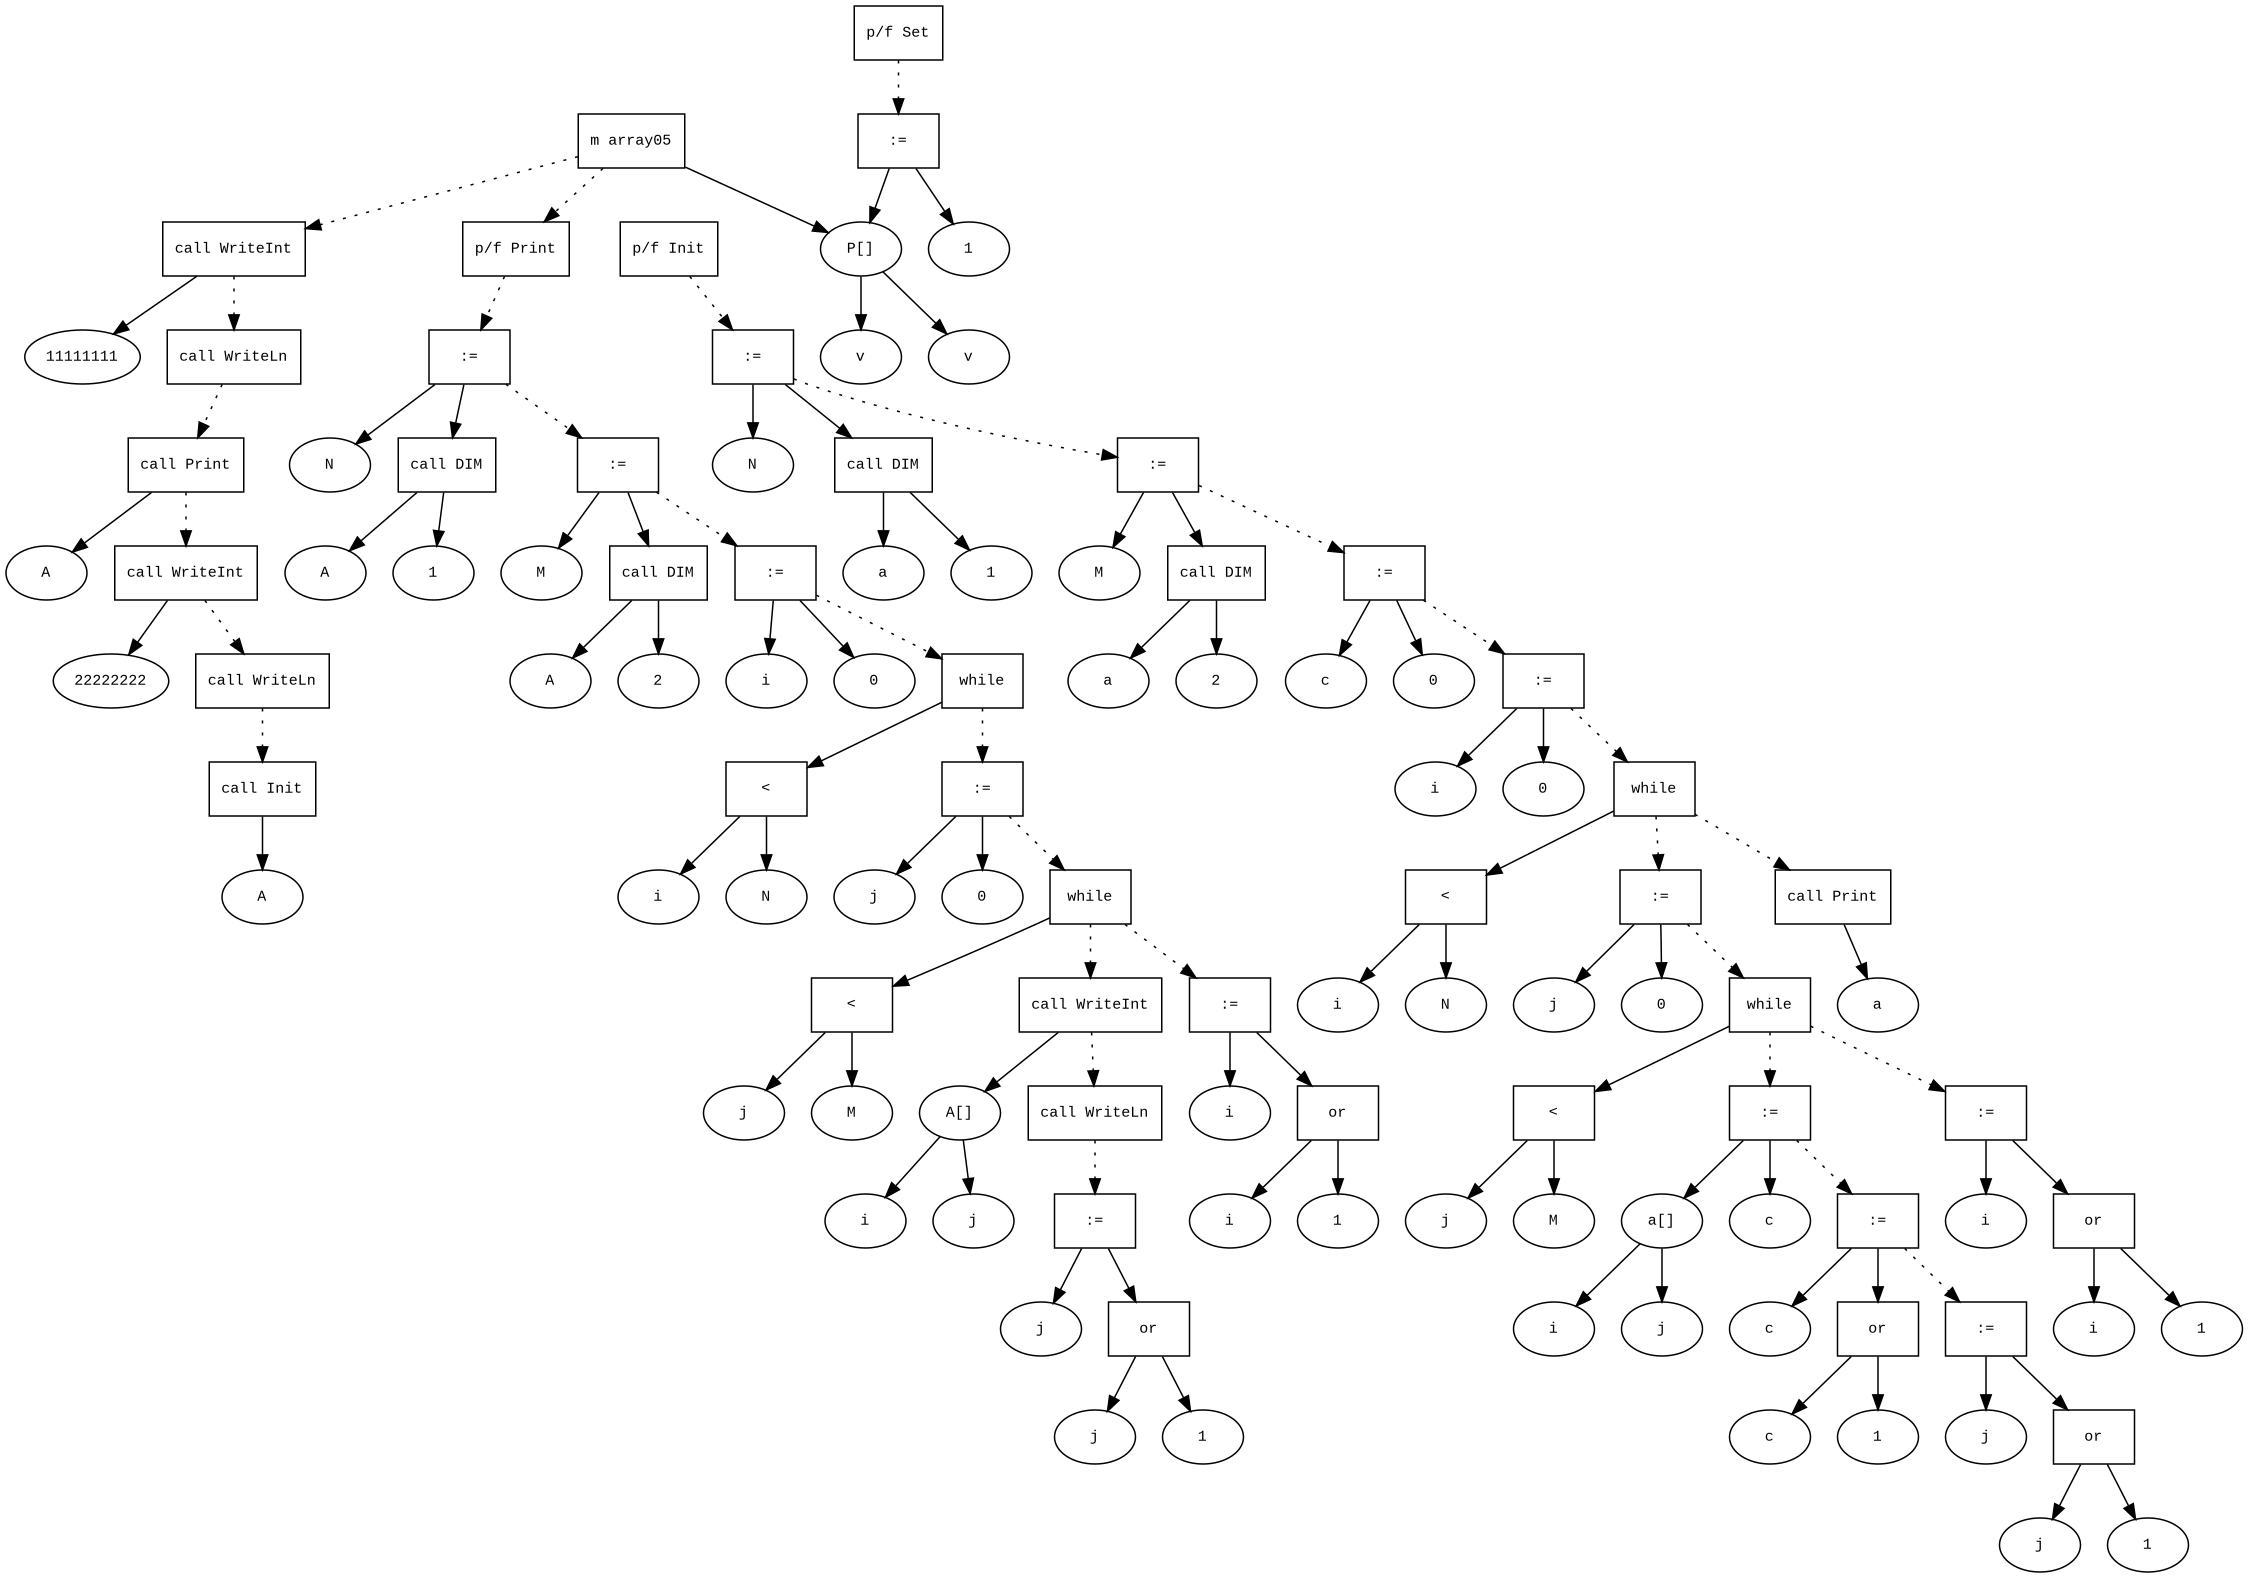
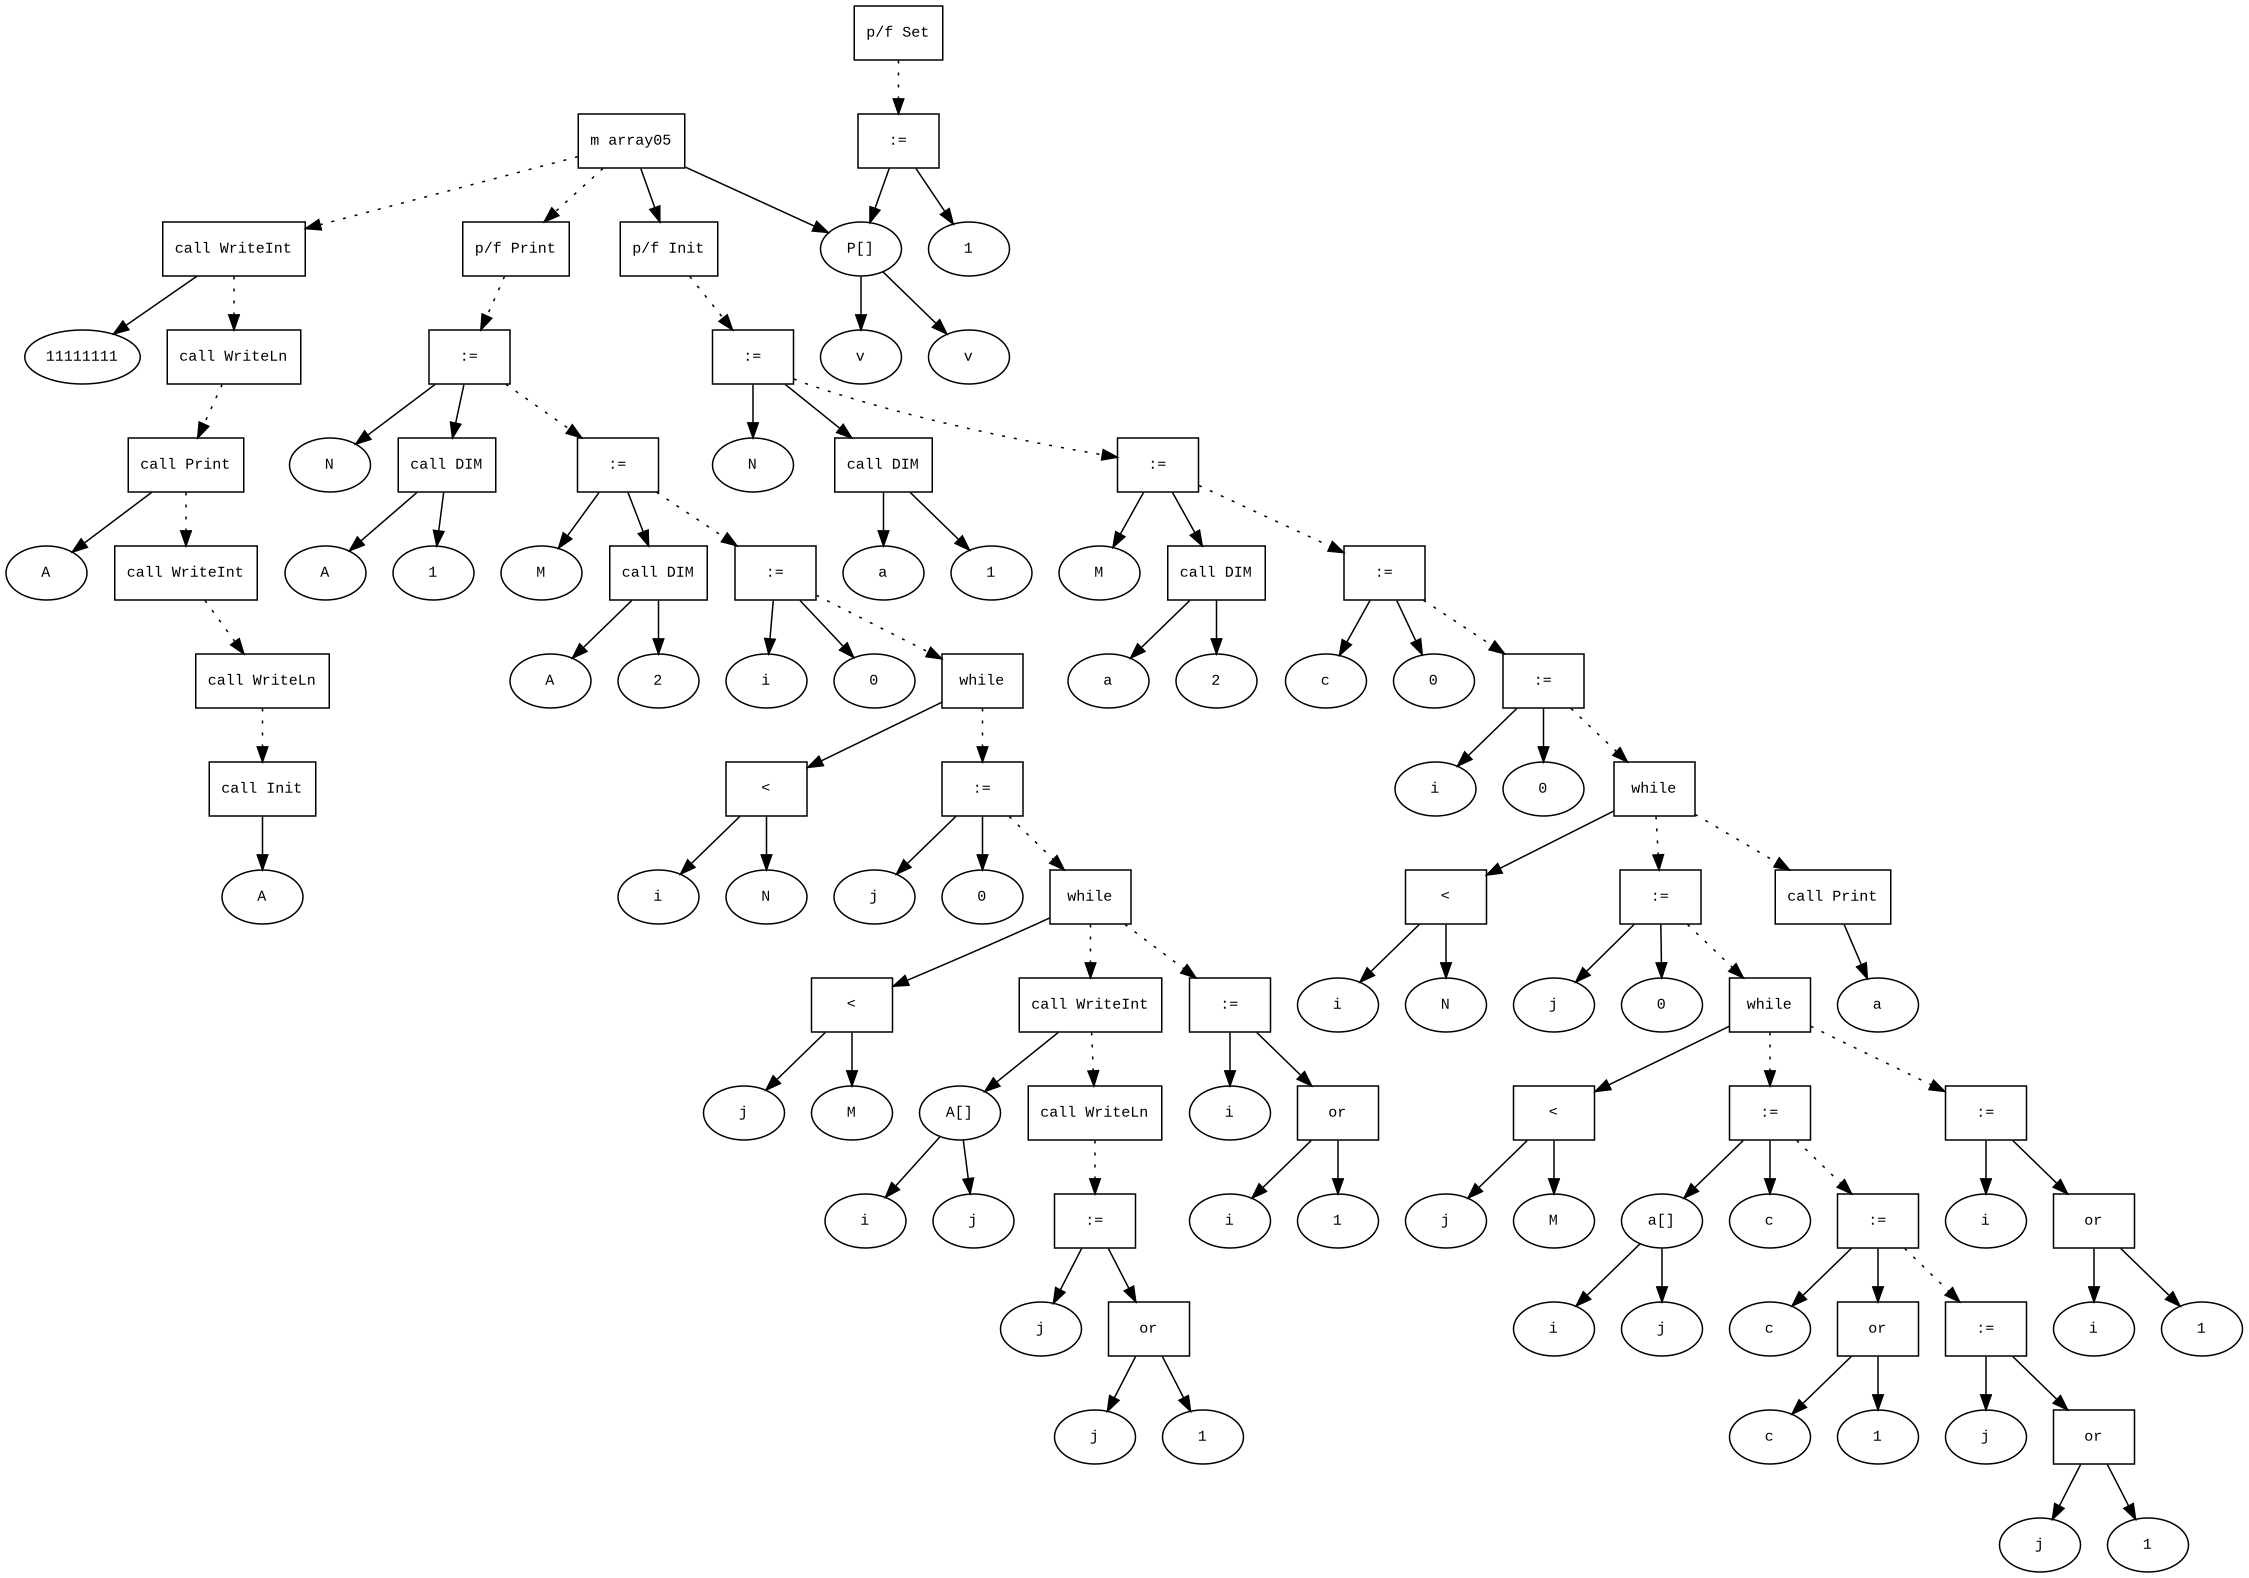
none -> (648, 188)
(111, 681) -> none
